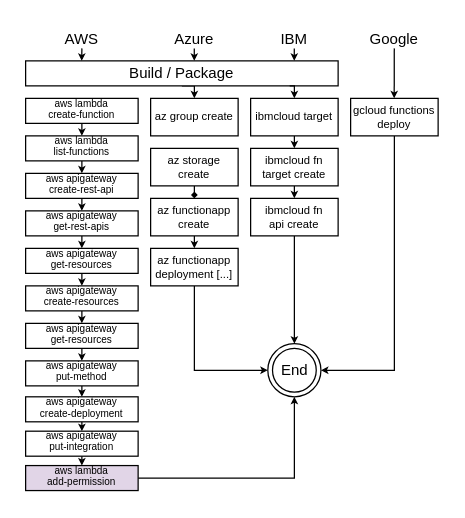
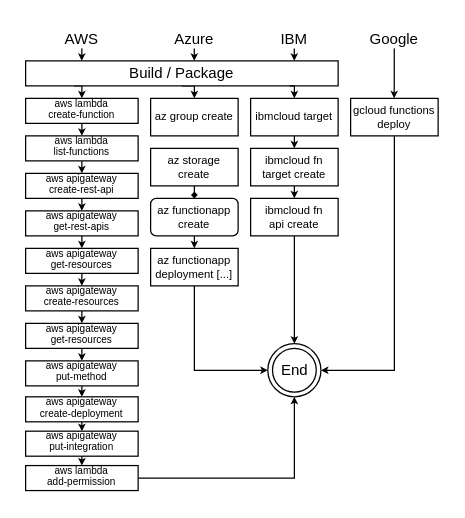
none -> (82, 88)
(194, 217) -> (194, 217)
(82, 478) -> (82, 478)
